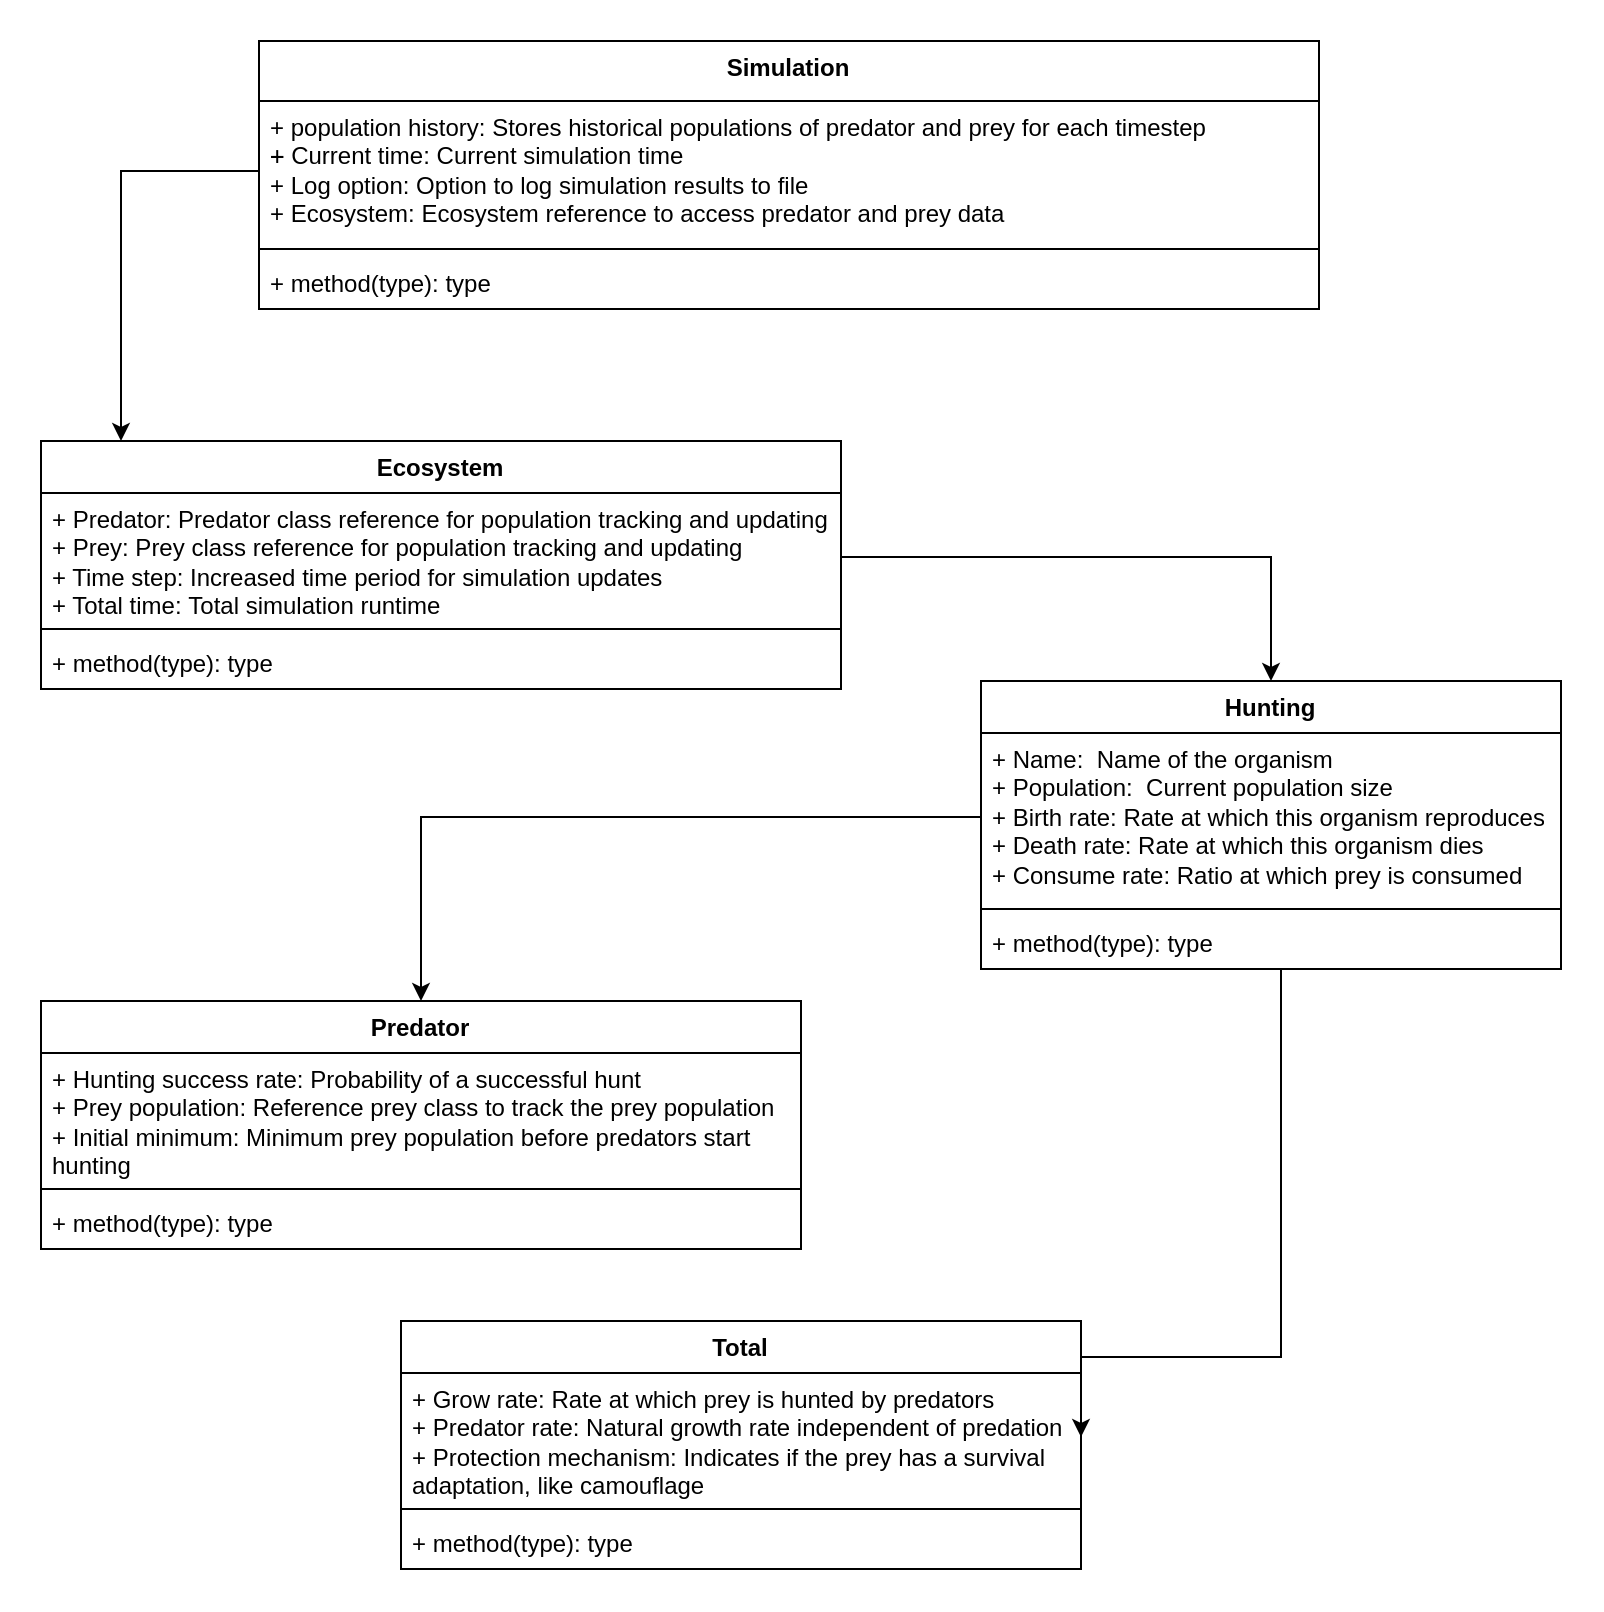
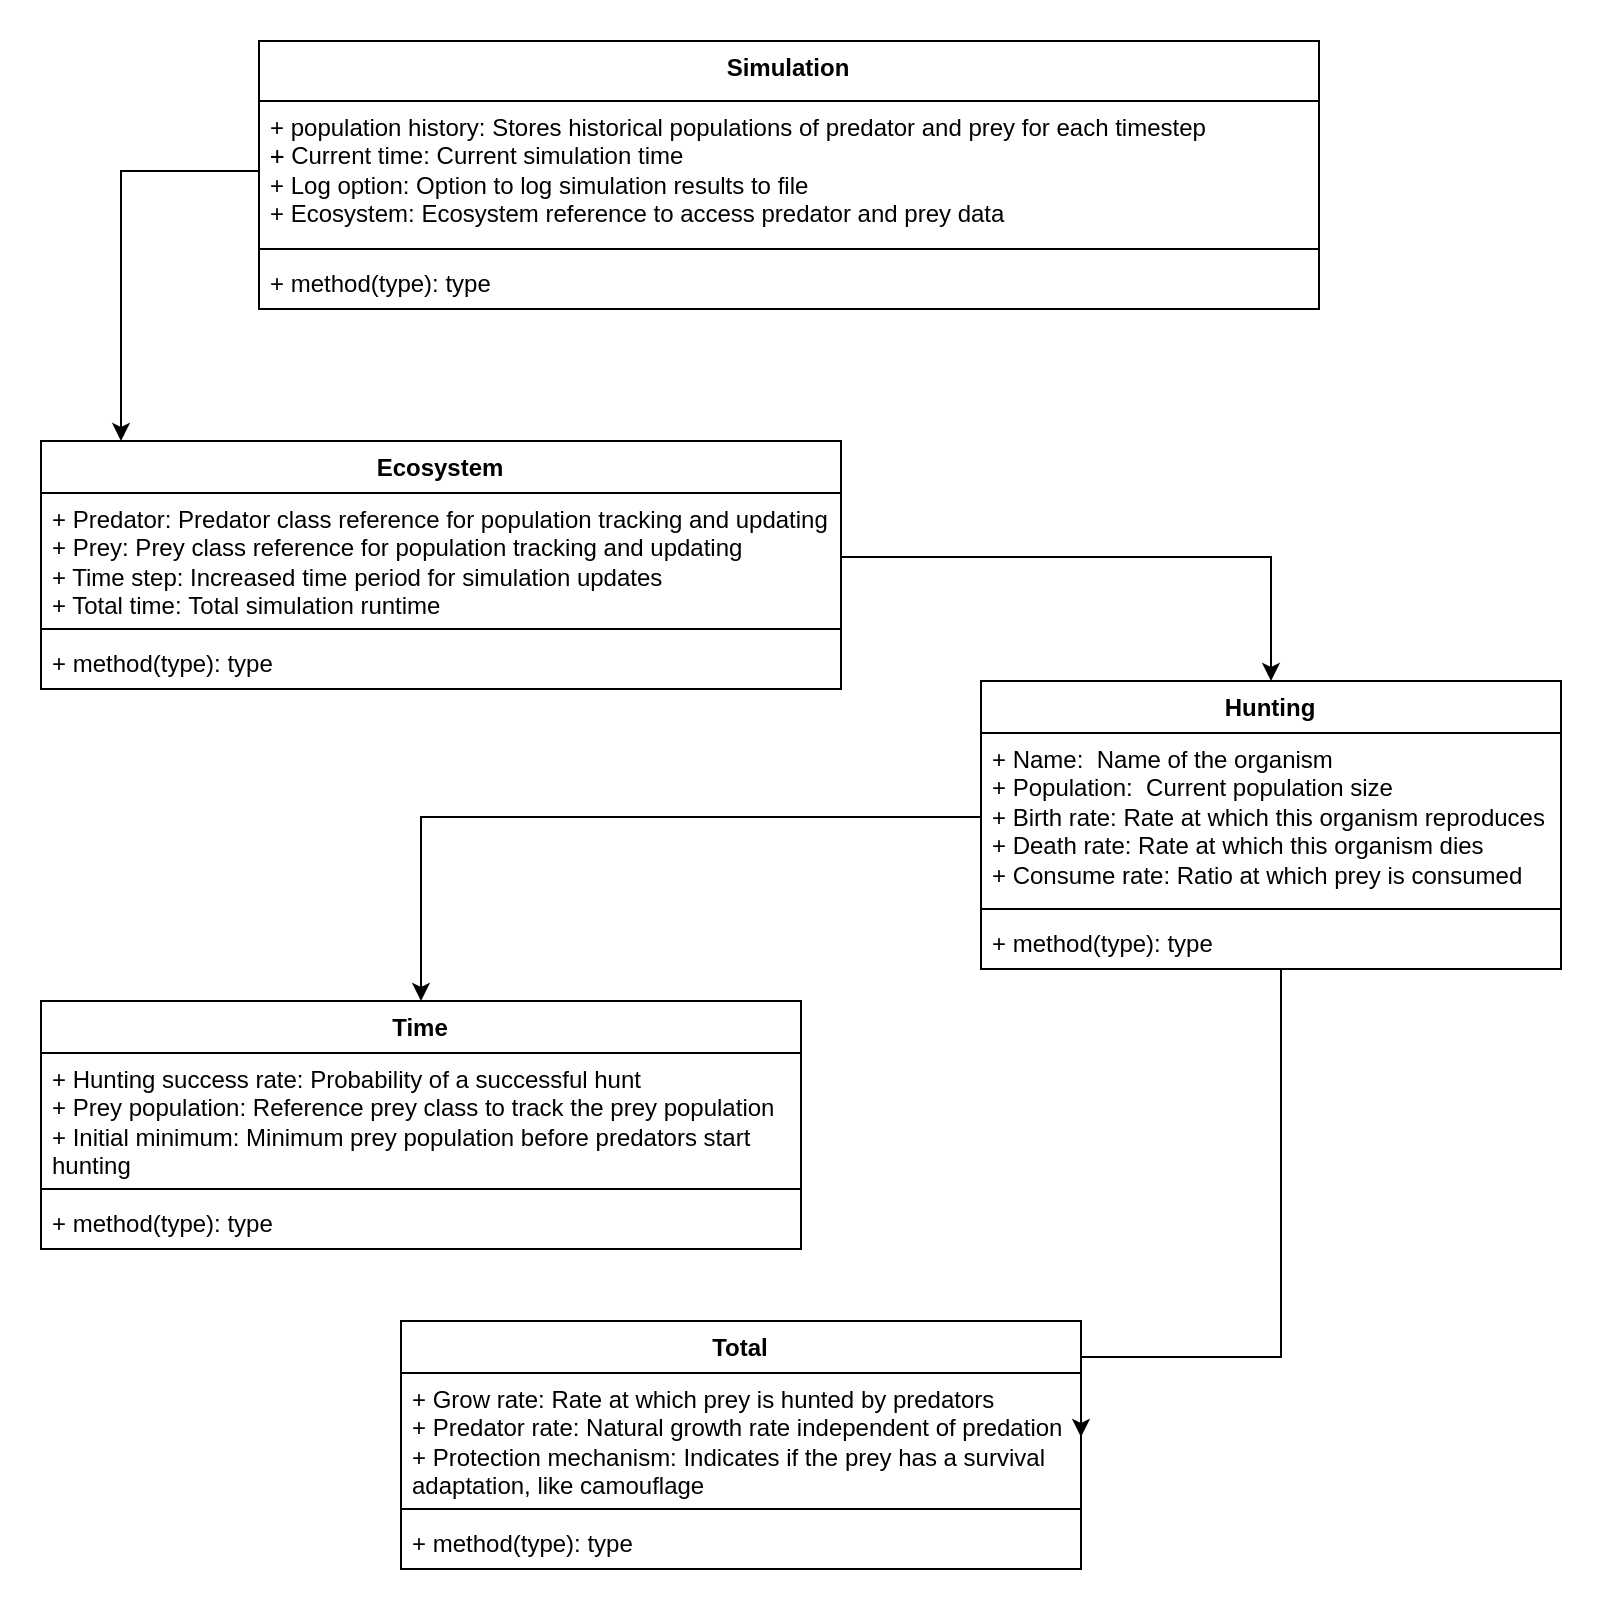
(421, 1029) -> (421, 1029)
